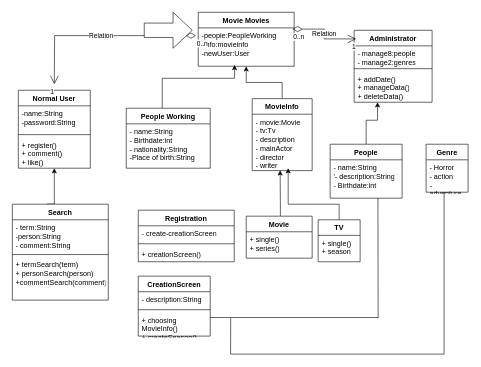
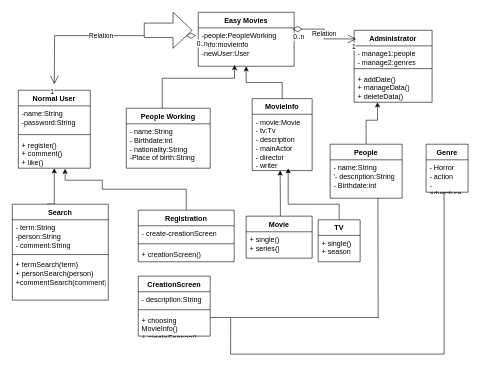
(246, 21) -> (246, 21)
(388, 59) -> (388, 59)
none -> (102, 189)
